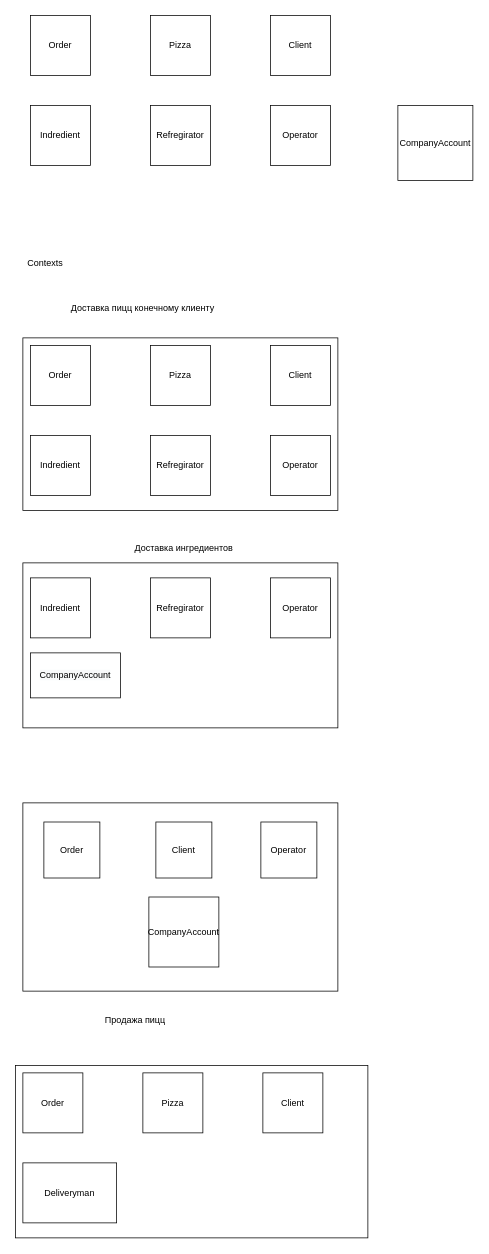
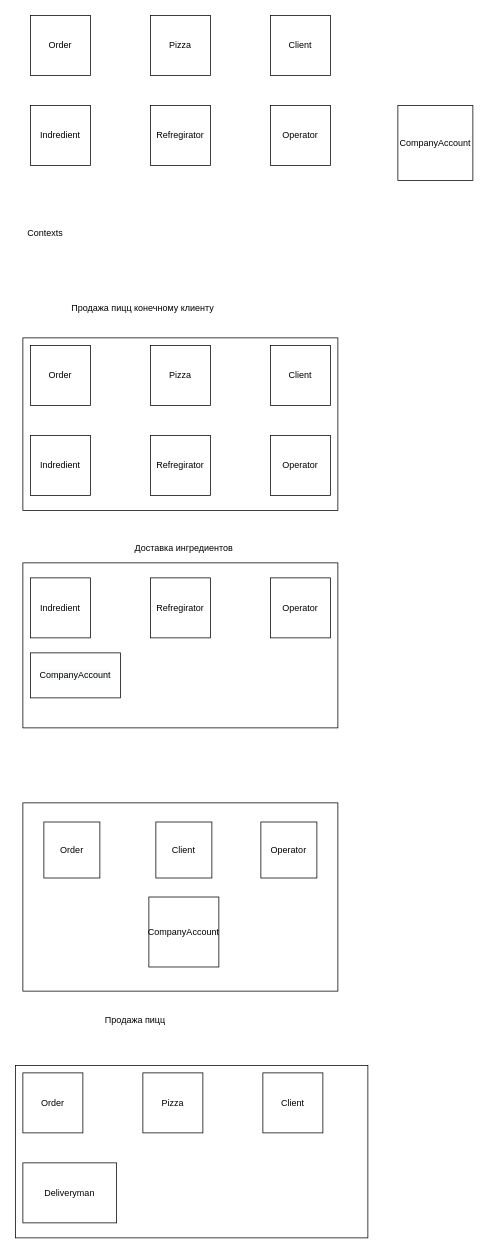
(45, 263) -> (45, 233)
(143, 308) -> (143, 308)
